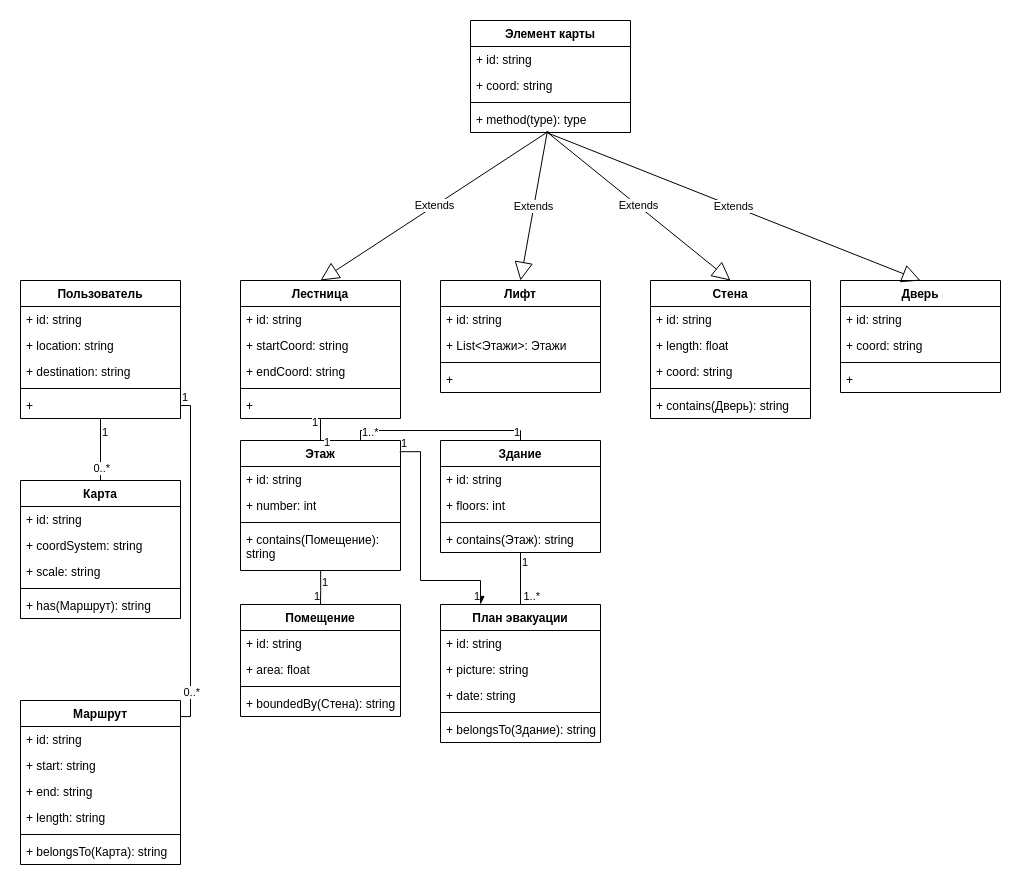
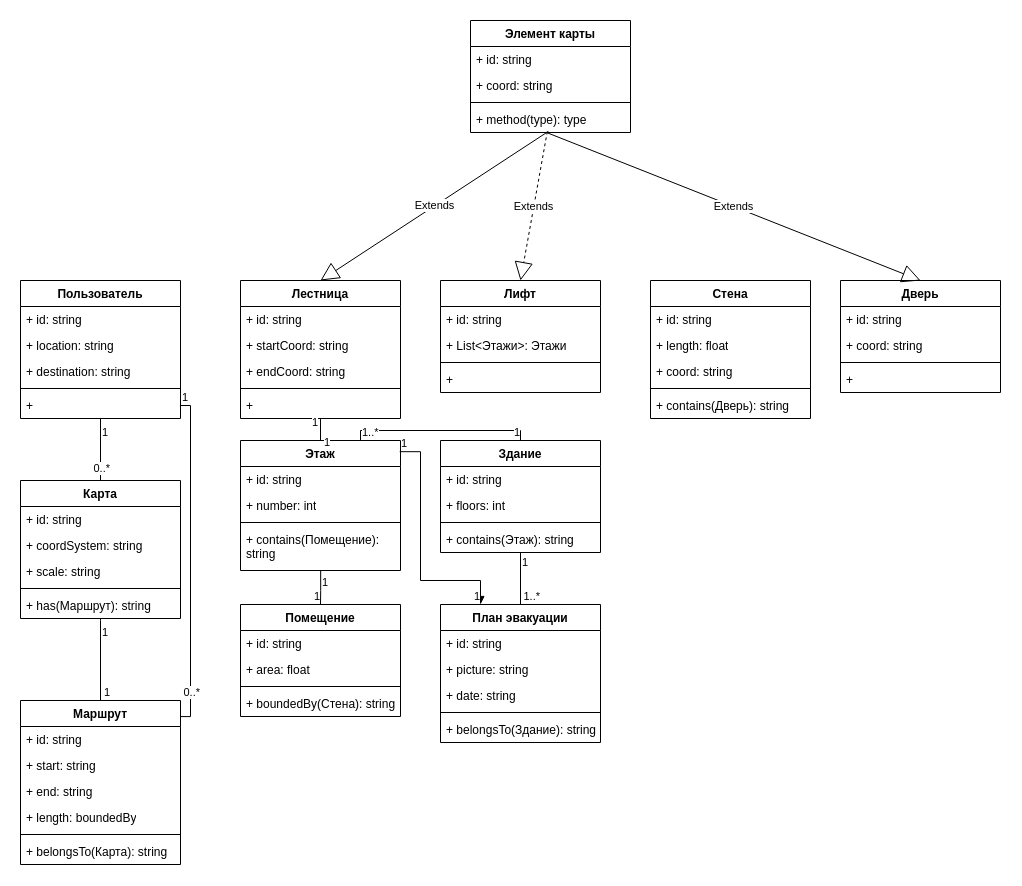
(541, 166) -> (541, 166)
(633, 202) -> none
none -> (101, 660)
(72, 819) -> (84, 819)
